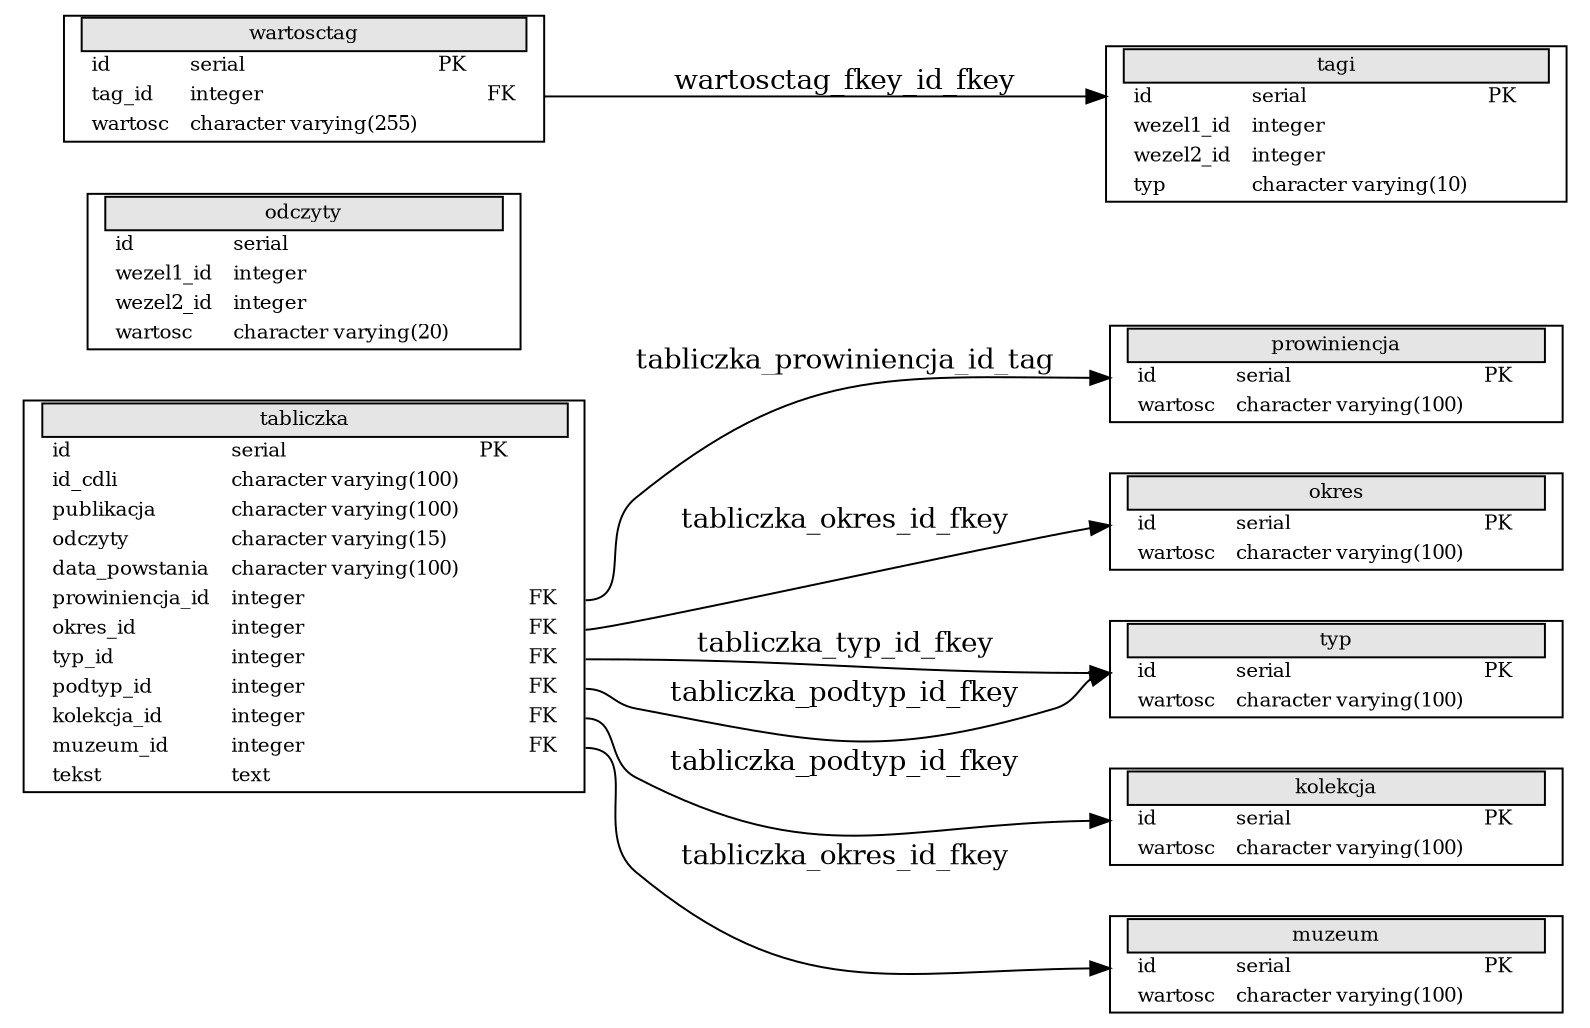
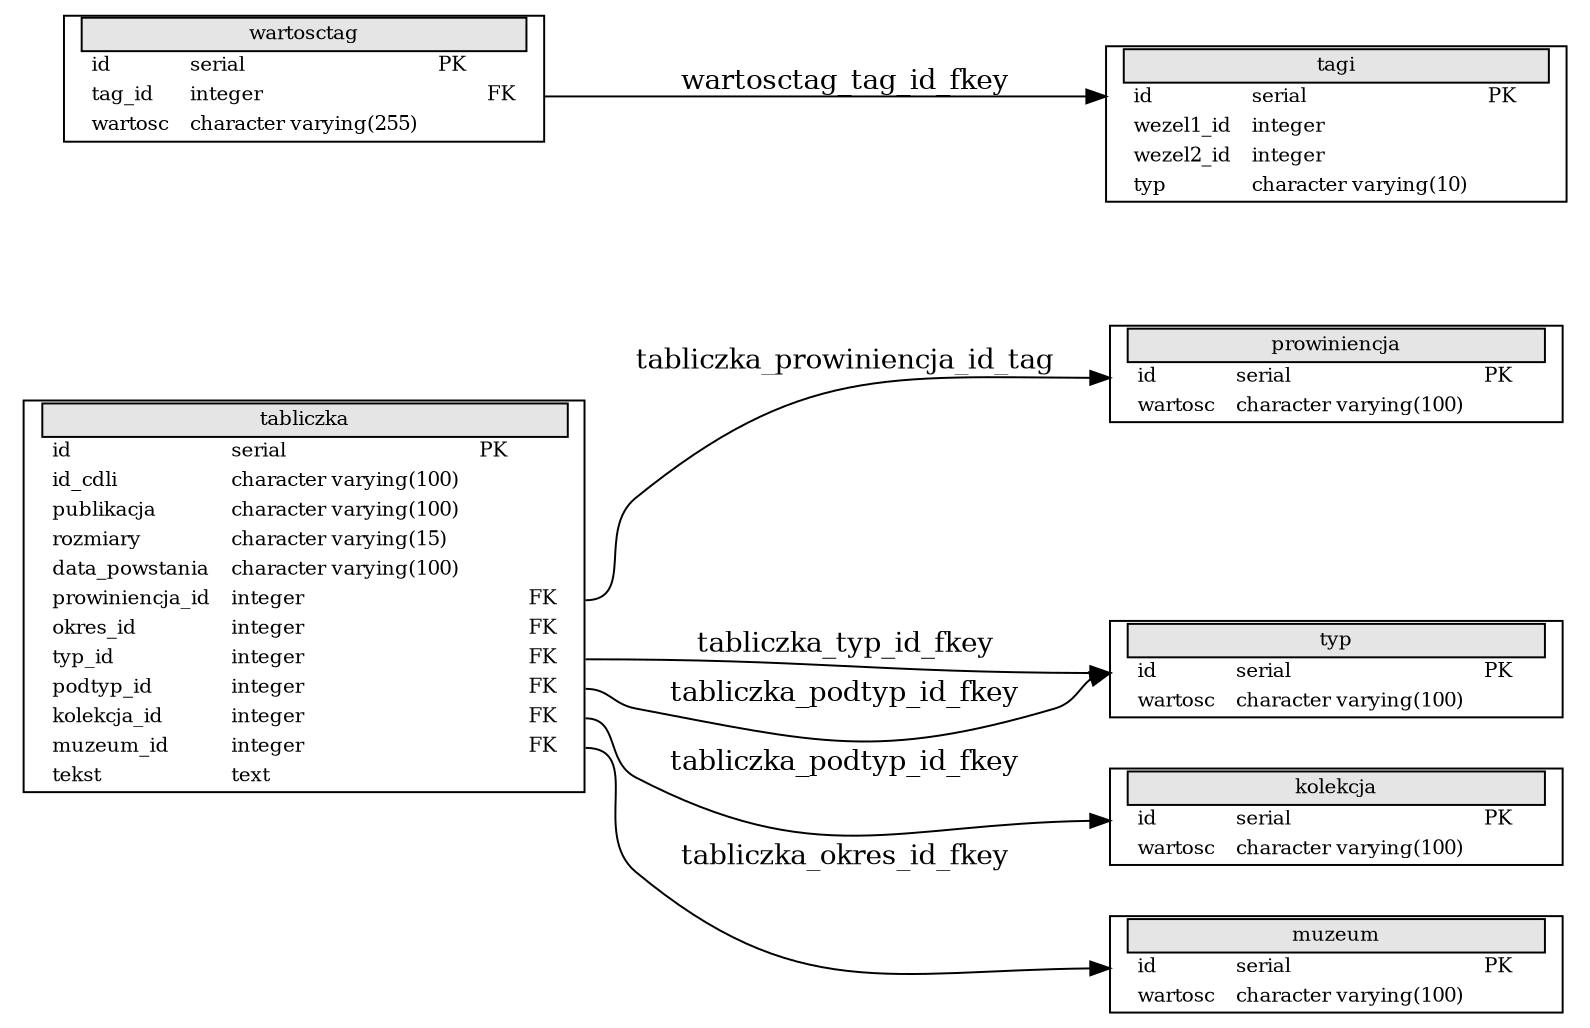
(845, 82) -> (845, 82)
(304, 272) -> none
(1336, 522) -> none
(92, 539) -> (97, 539)
